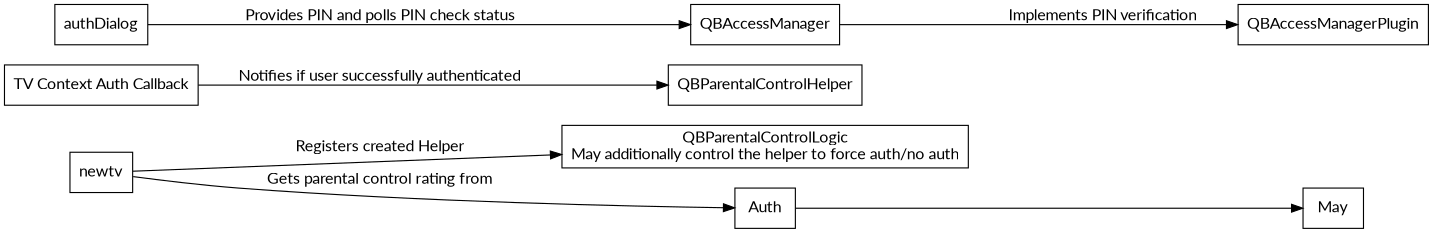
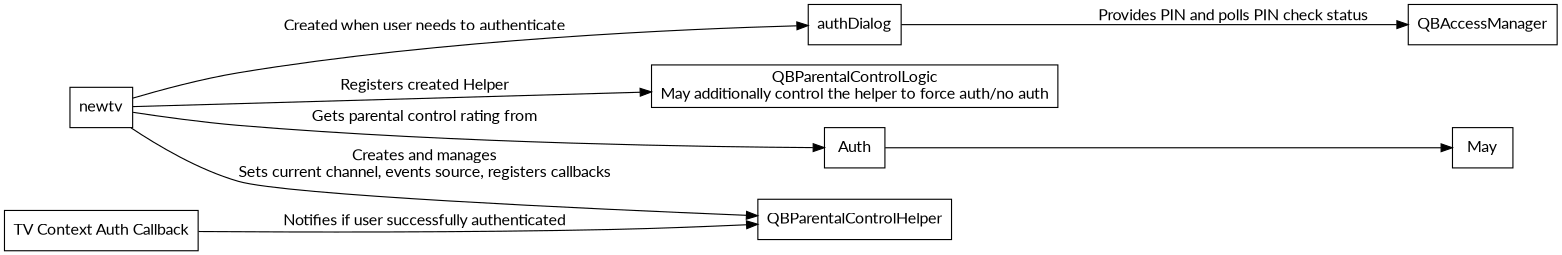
(1333, 25) -> none
none -> (463, 45)
none -> (432, 200)
